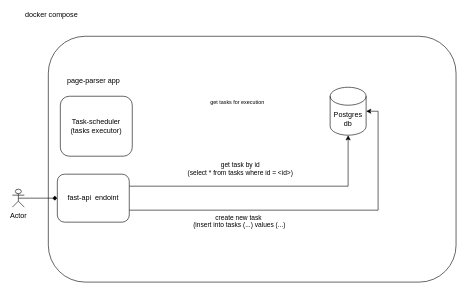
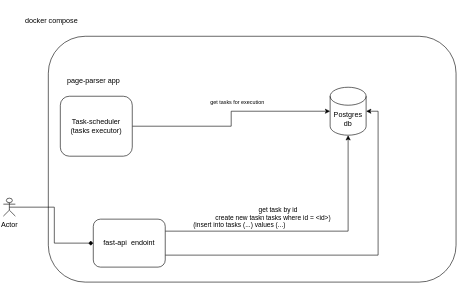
(51, 15) -> (51, 21)
none -> (231, 111)
(18, 198) -> (9, 207)
(93, 198) -> (129, 243)
